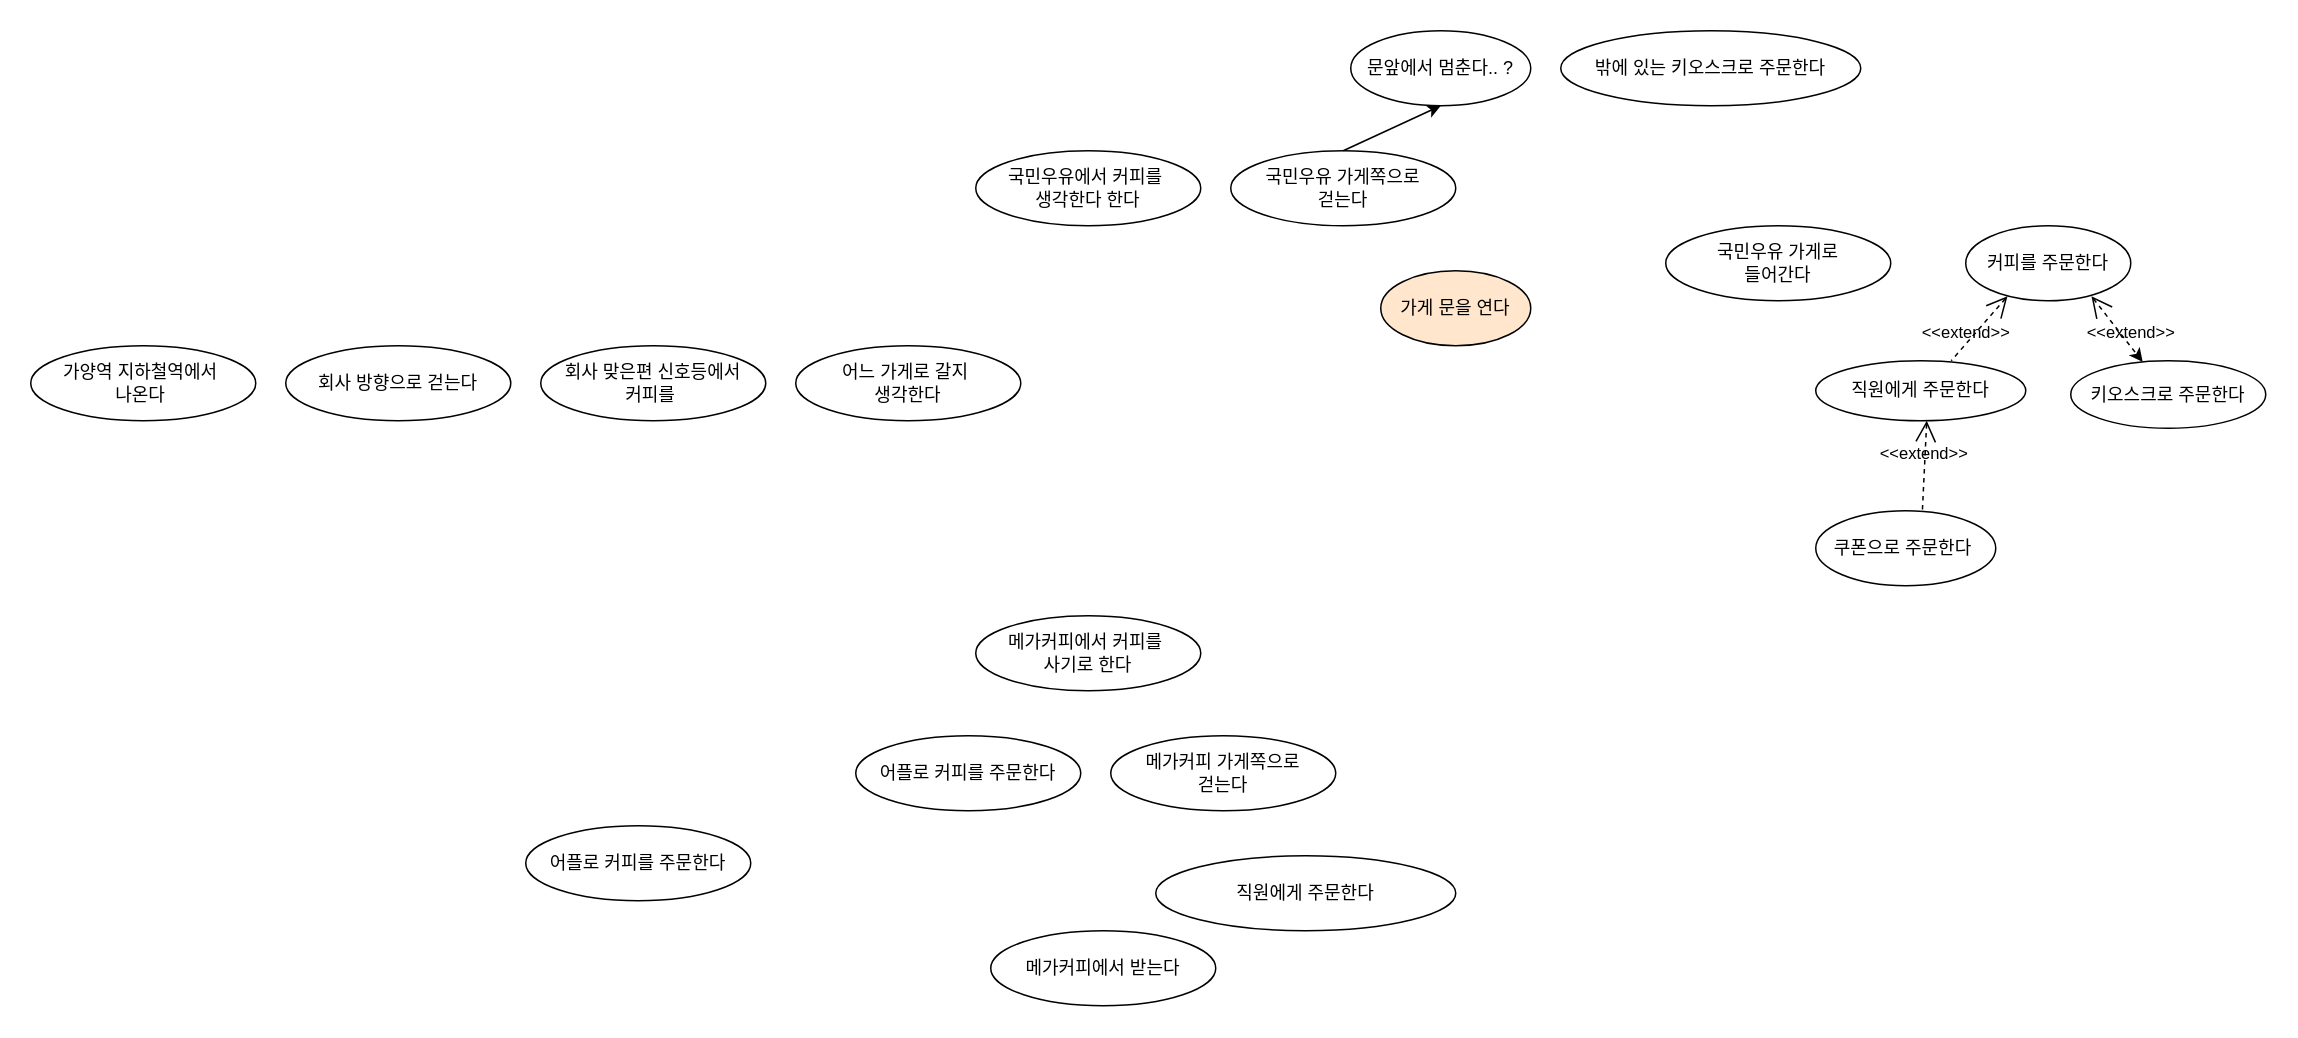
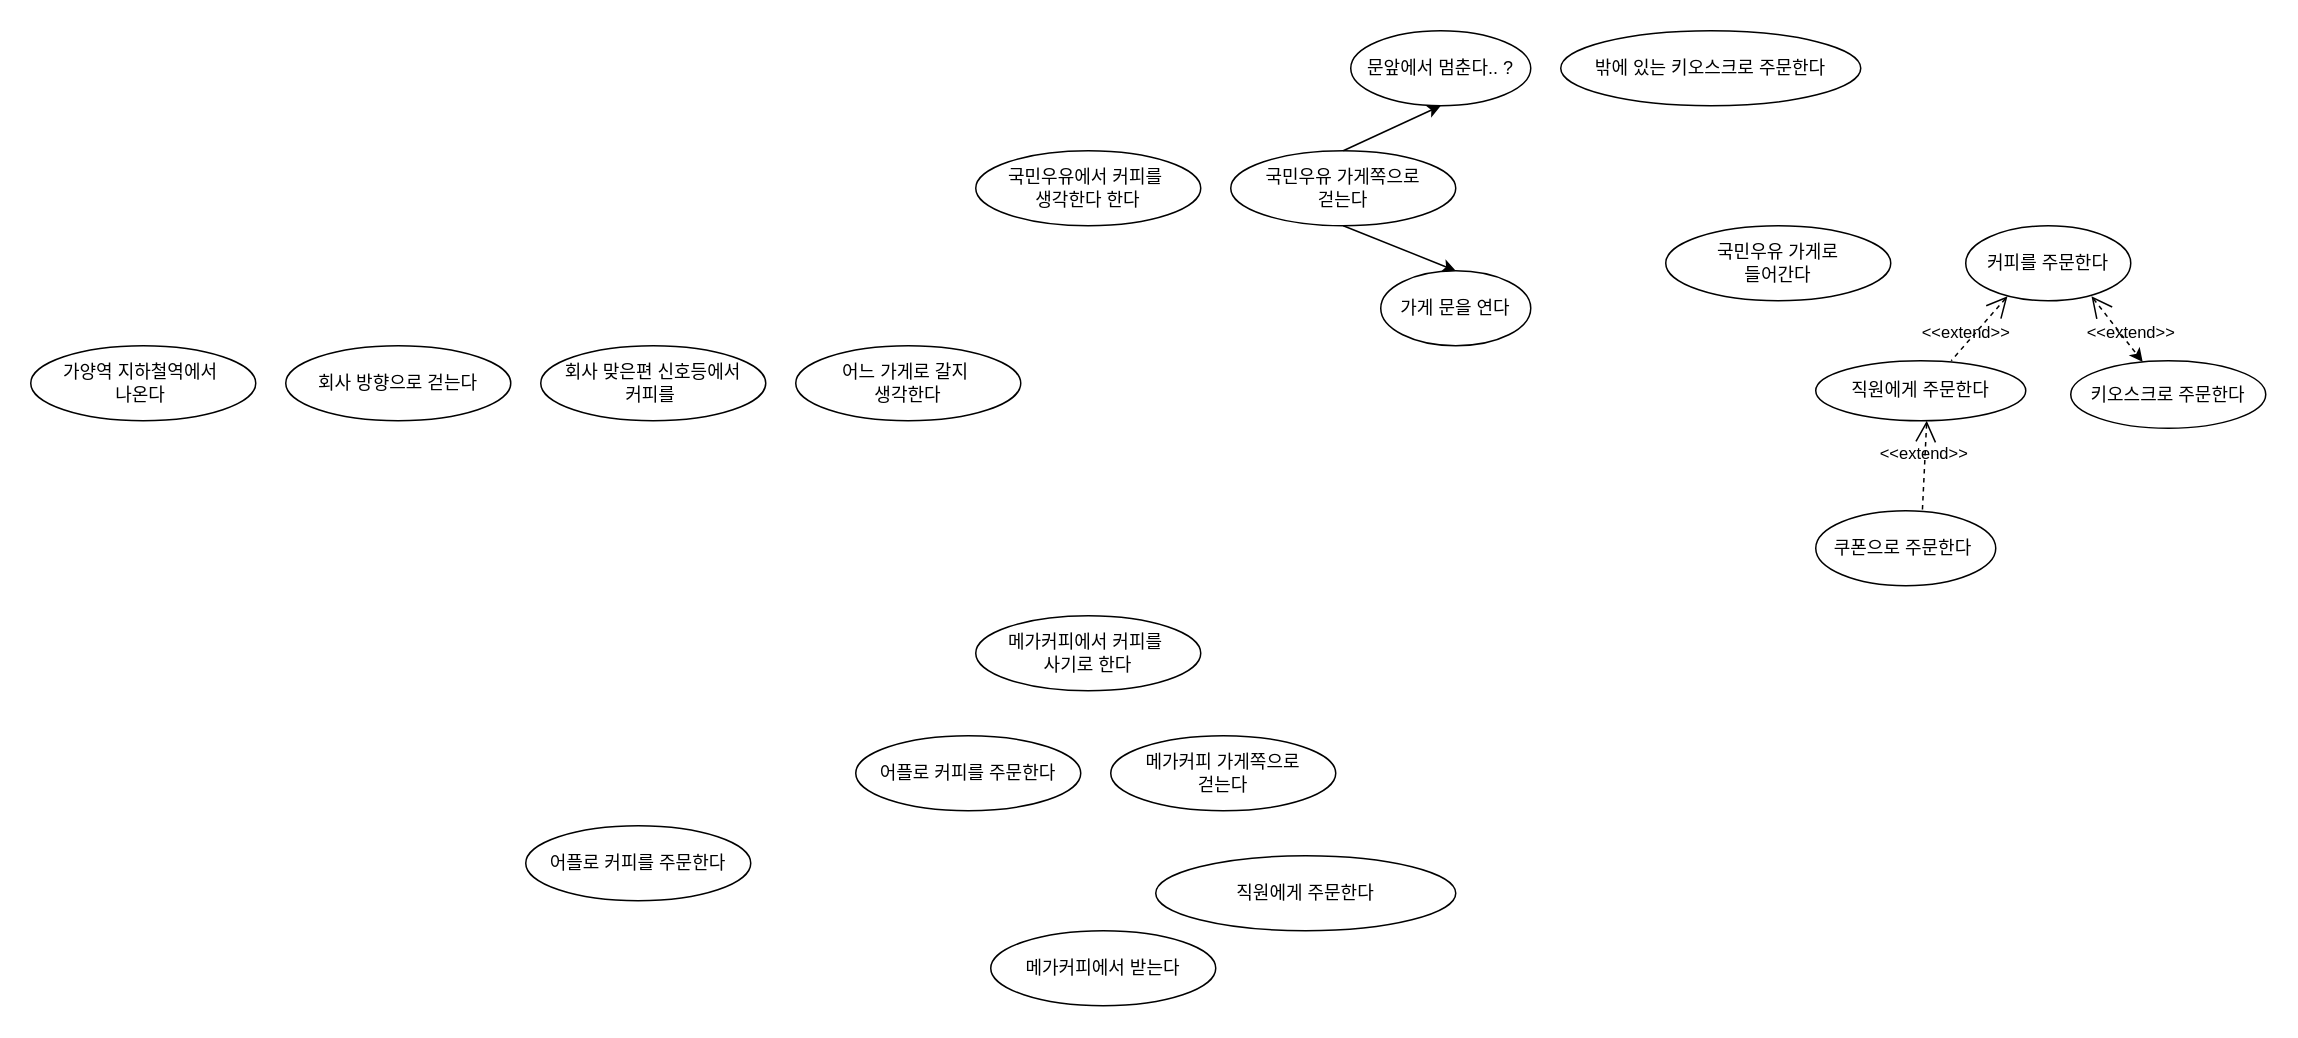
none -> (1395, 246)
(1456, 308) -> (1456, 308)
